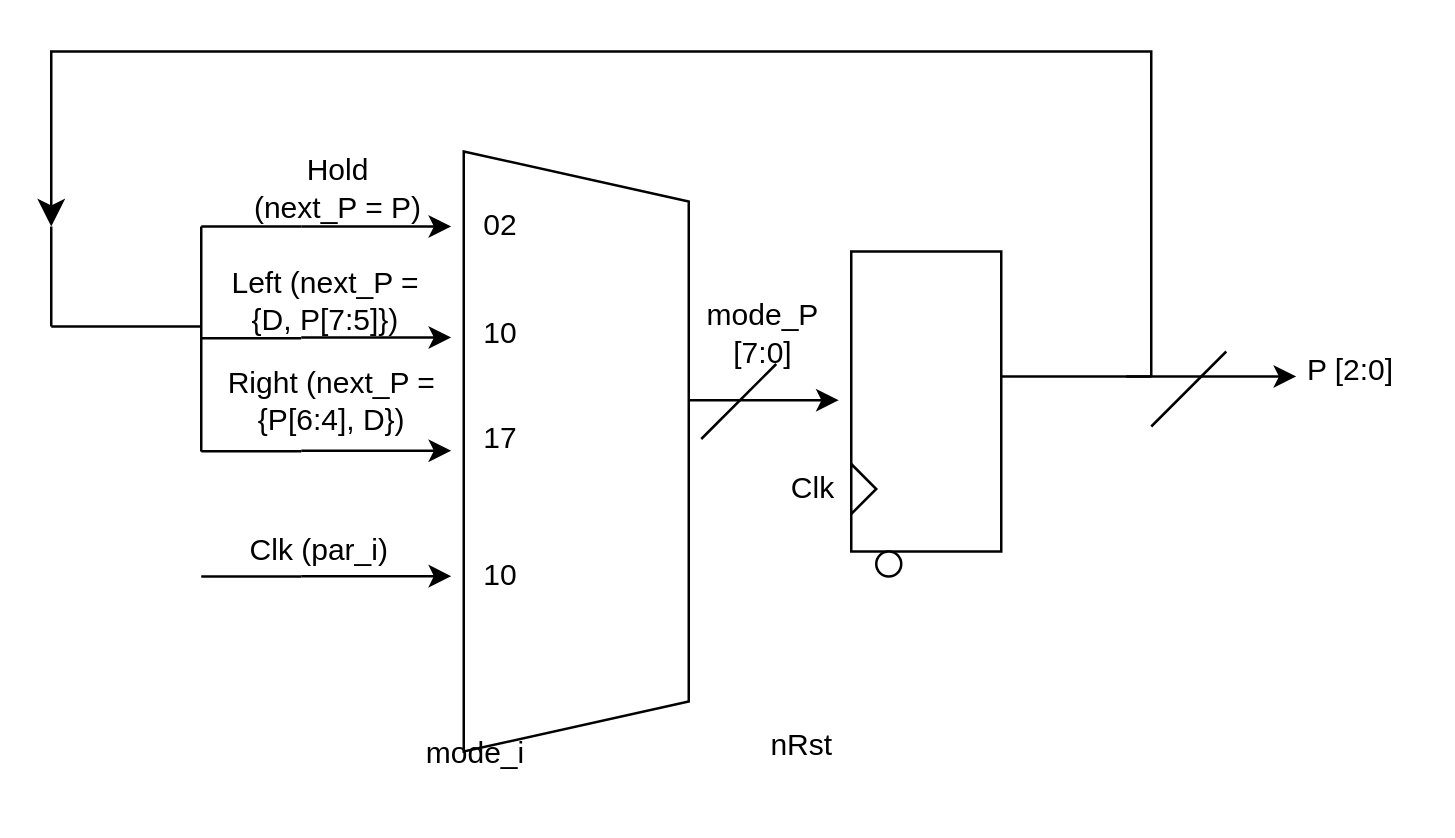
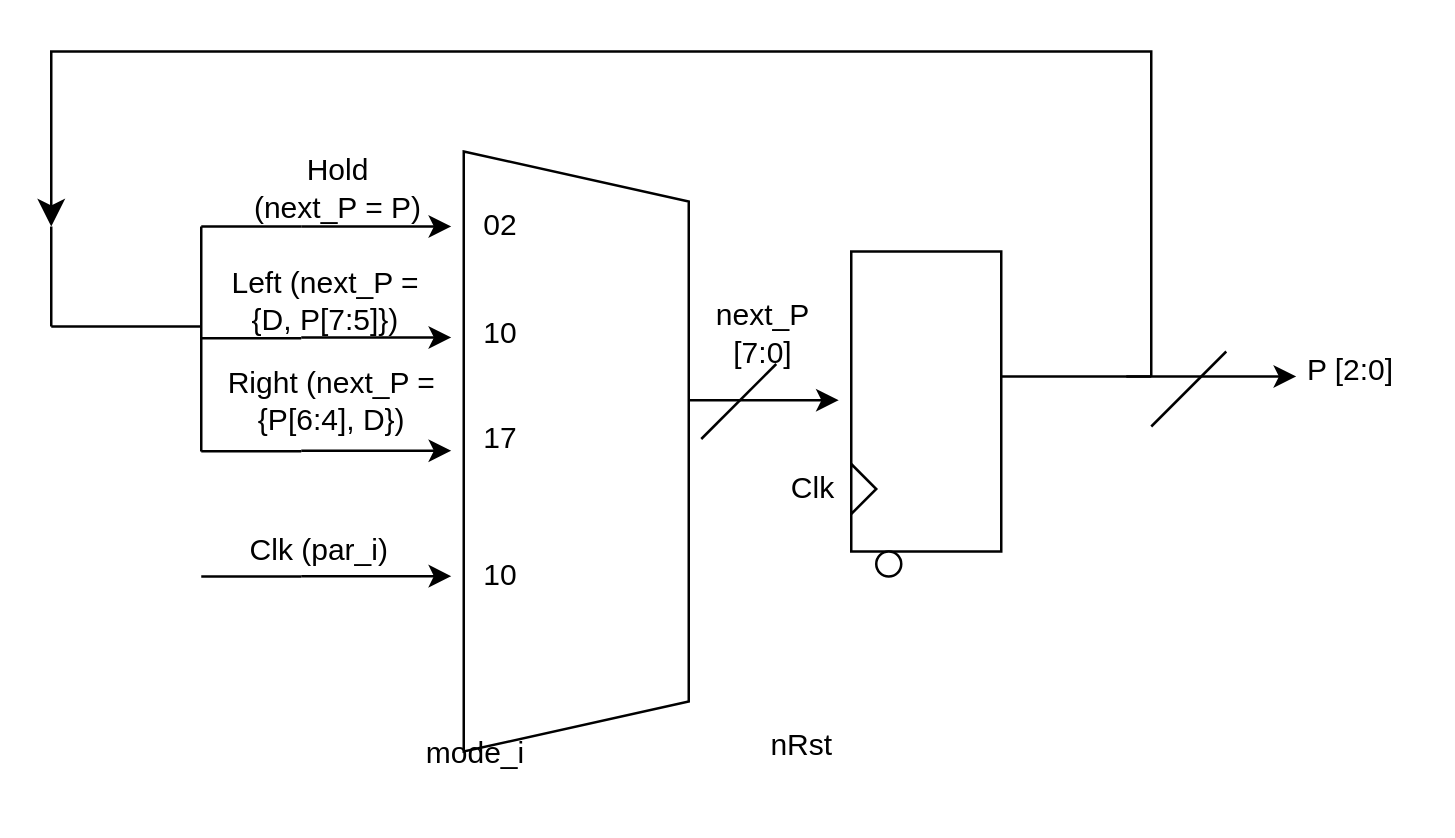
(764, 334) -> (764, 334)
